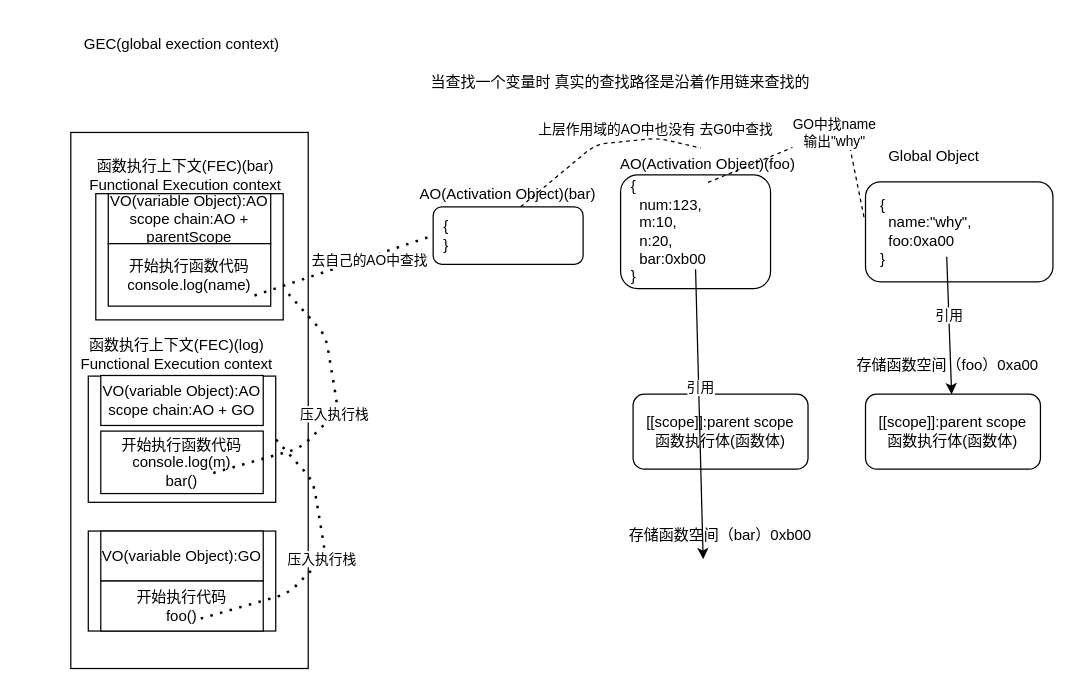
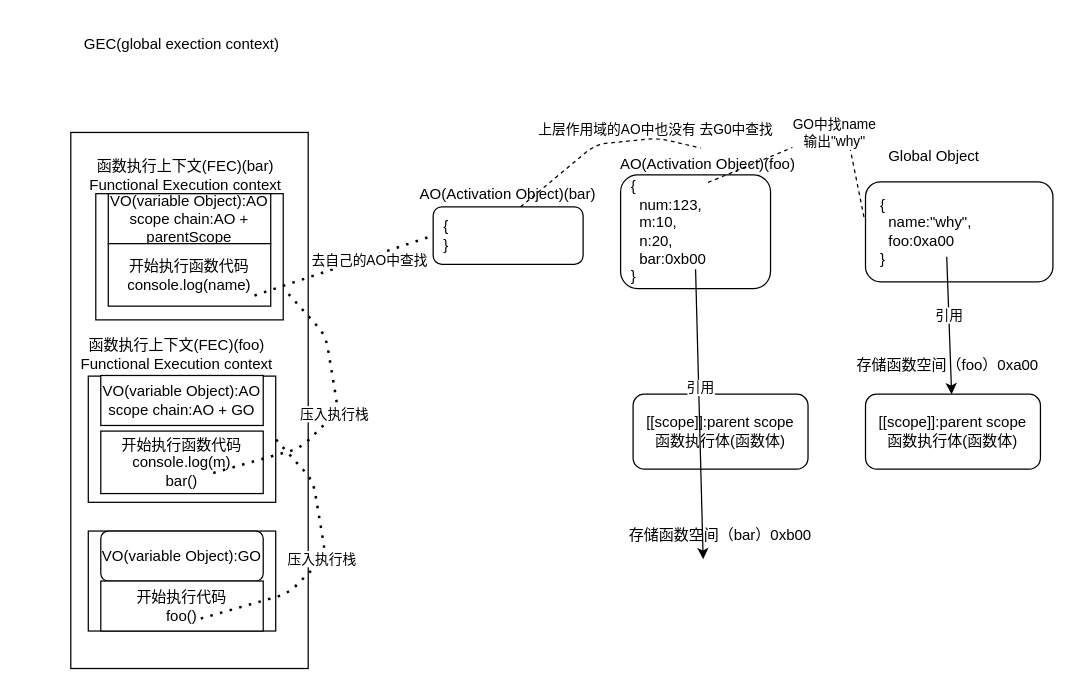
(621, 83) -> none
(177, 354) -> (177, 354)
(182, 556) -> (182, 556)
